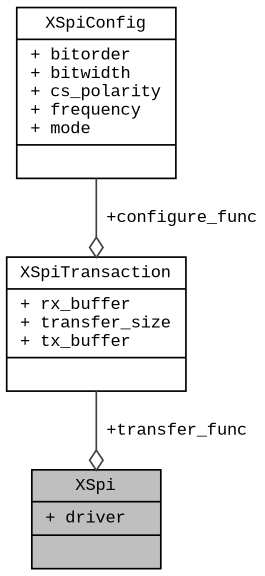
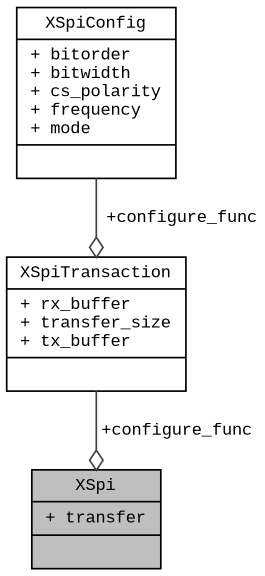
(173, 430) -> (173, 430)
(86, 518) -> (96, 518)
